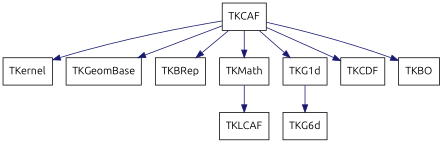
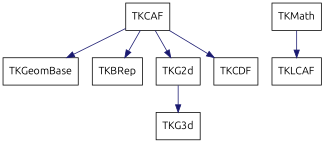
(244, 40) -> none
(28, 71) -> none
(305, 71) -> (178, 71)
(419, 71) -> none
(305, 126) -> (178, 126)
